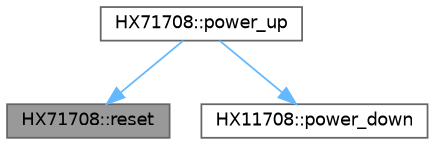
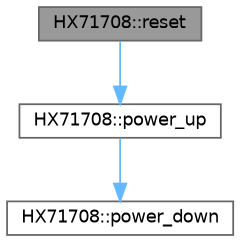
(152, 67) -> (120, 64)
(314, 121) -> (120, 218)
